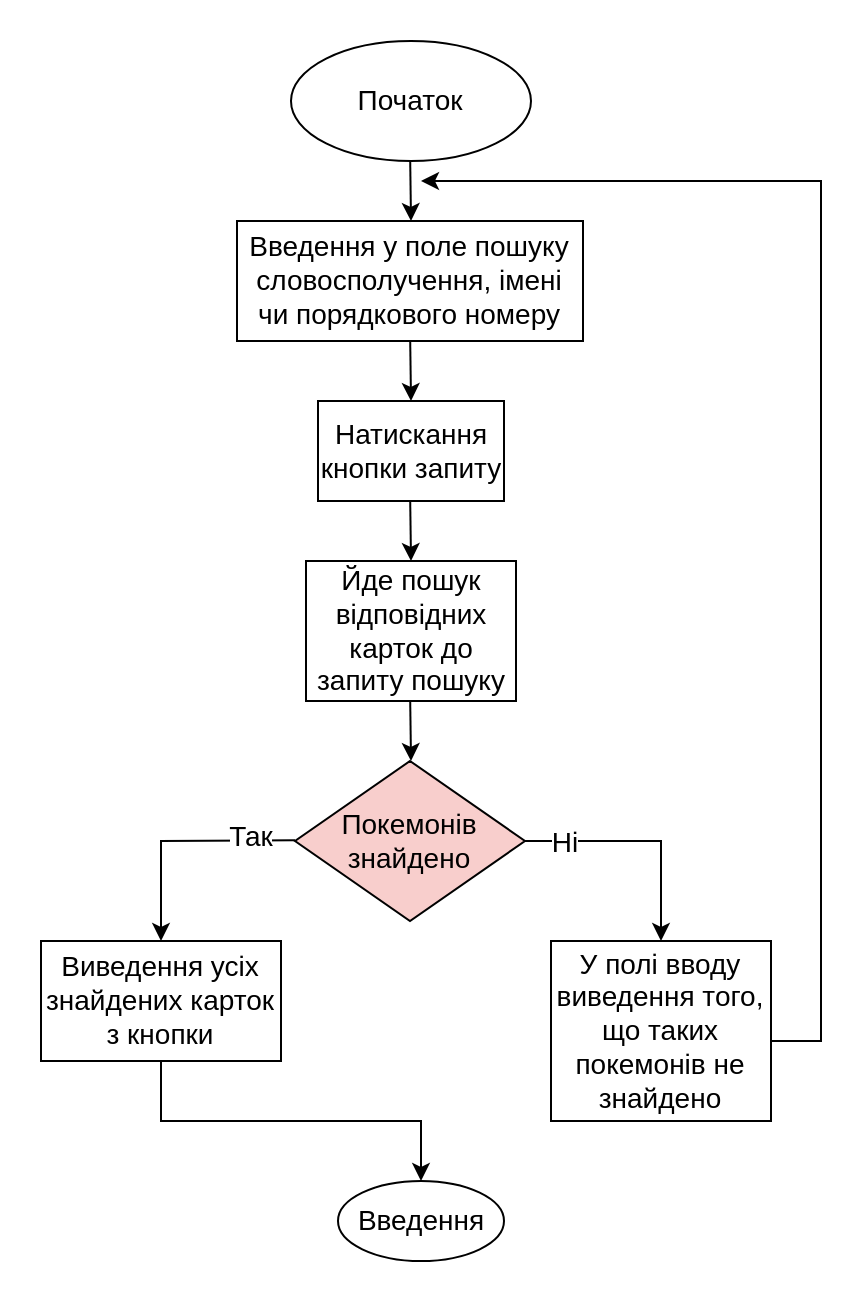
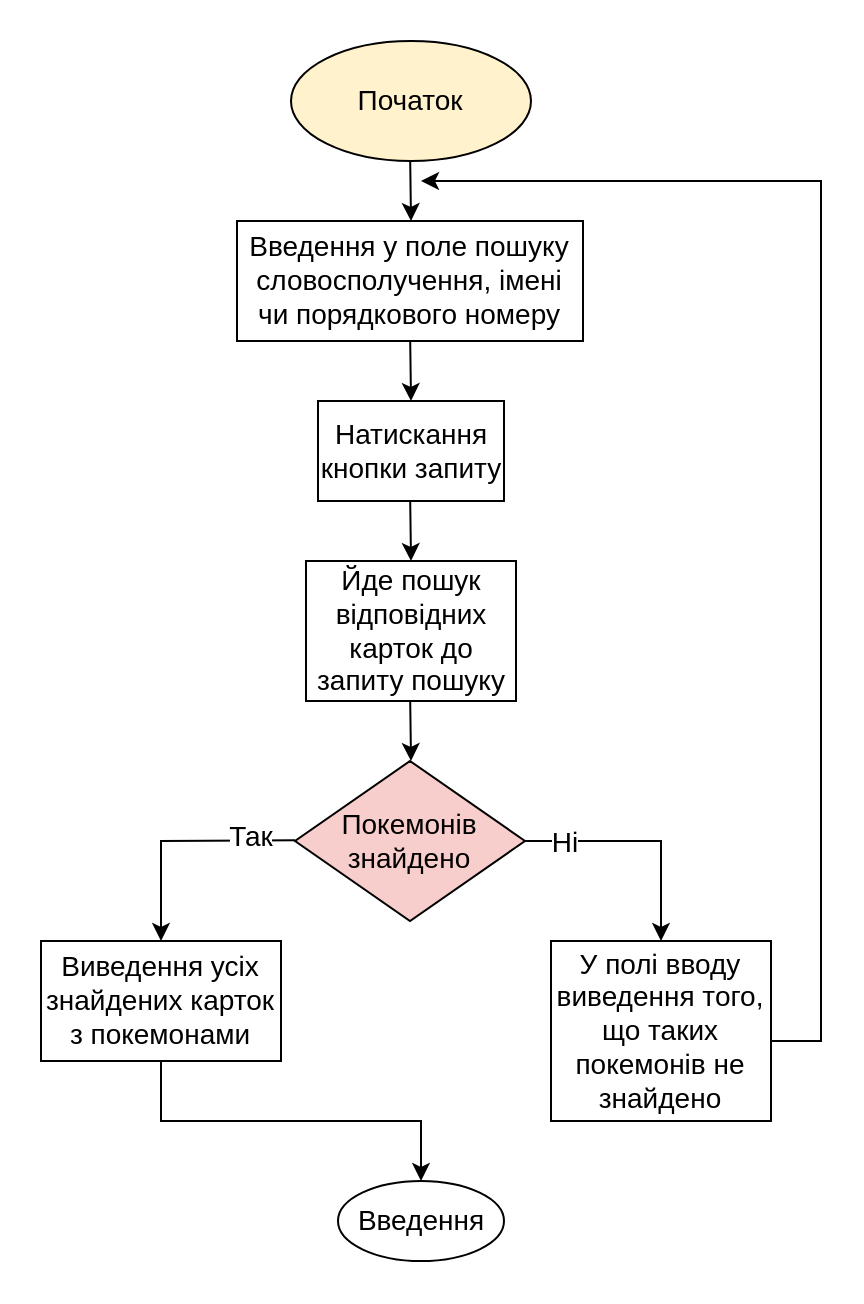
(411, 101) -> (411, 101)
(161, 1001) -> (161, 1001)
